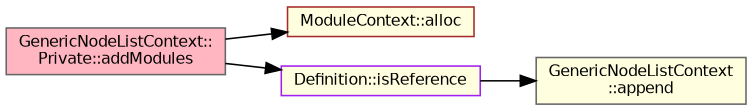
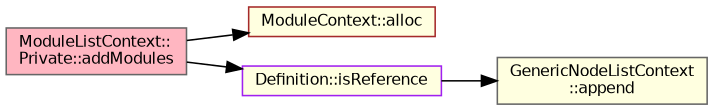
(116, 51) -> (96, 51)
